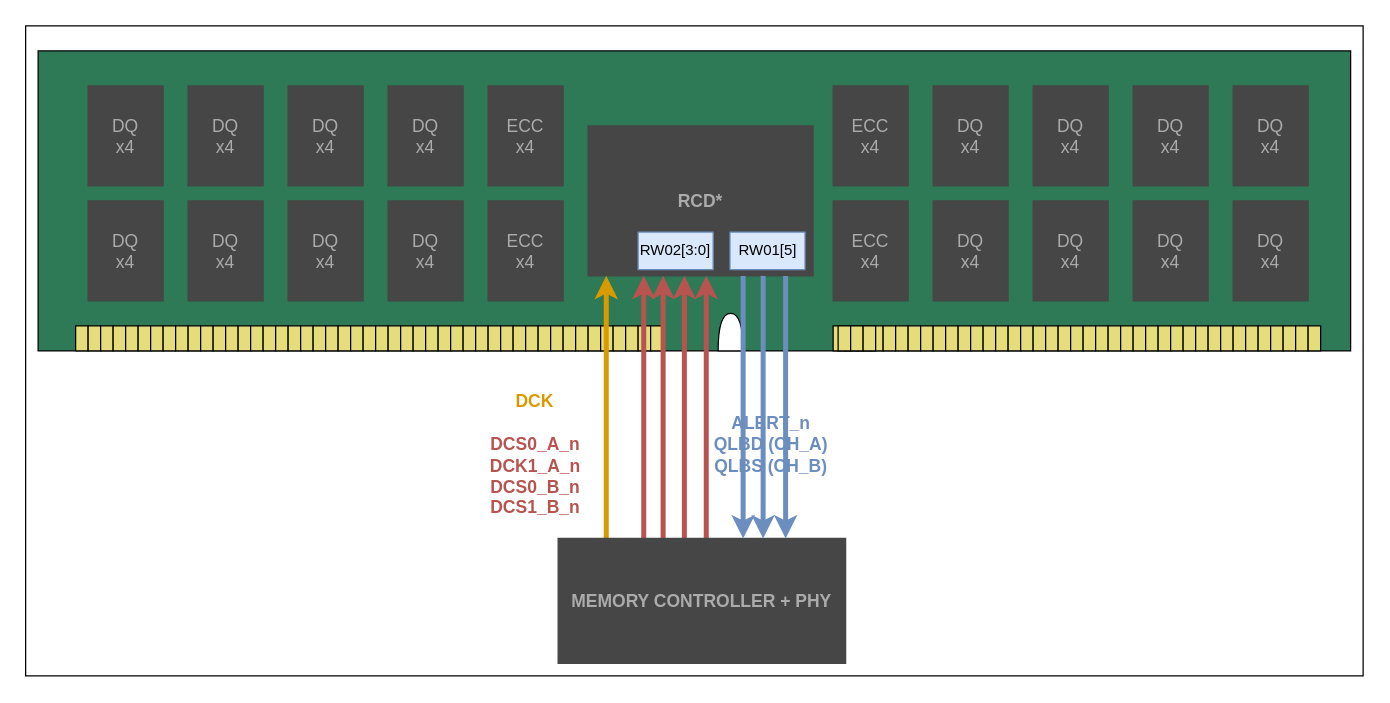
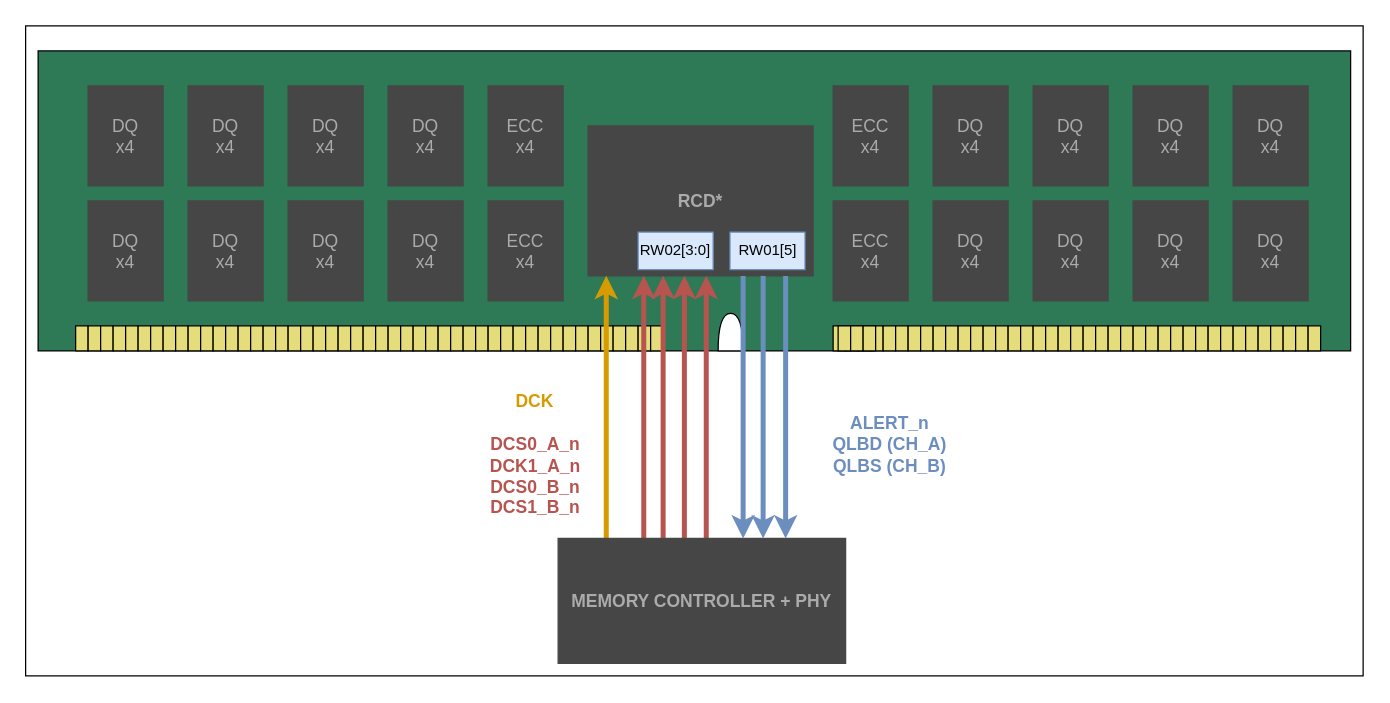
(771, 444) -> (889, 444)
